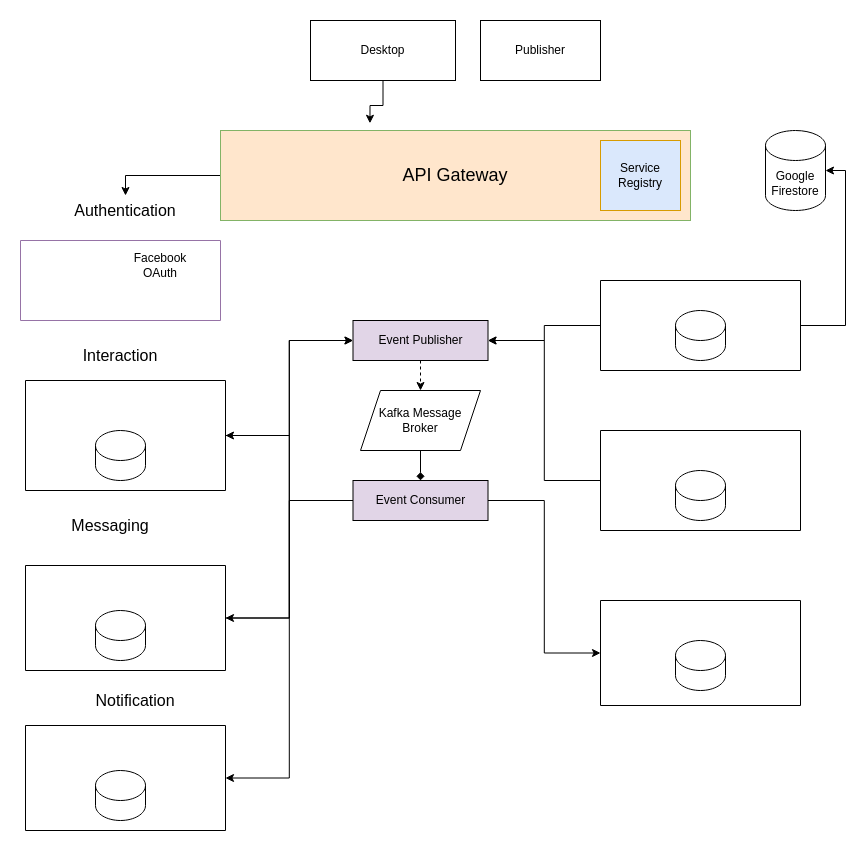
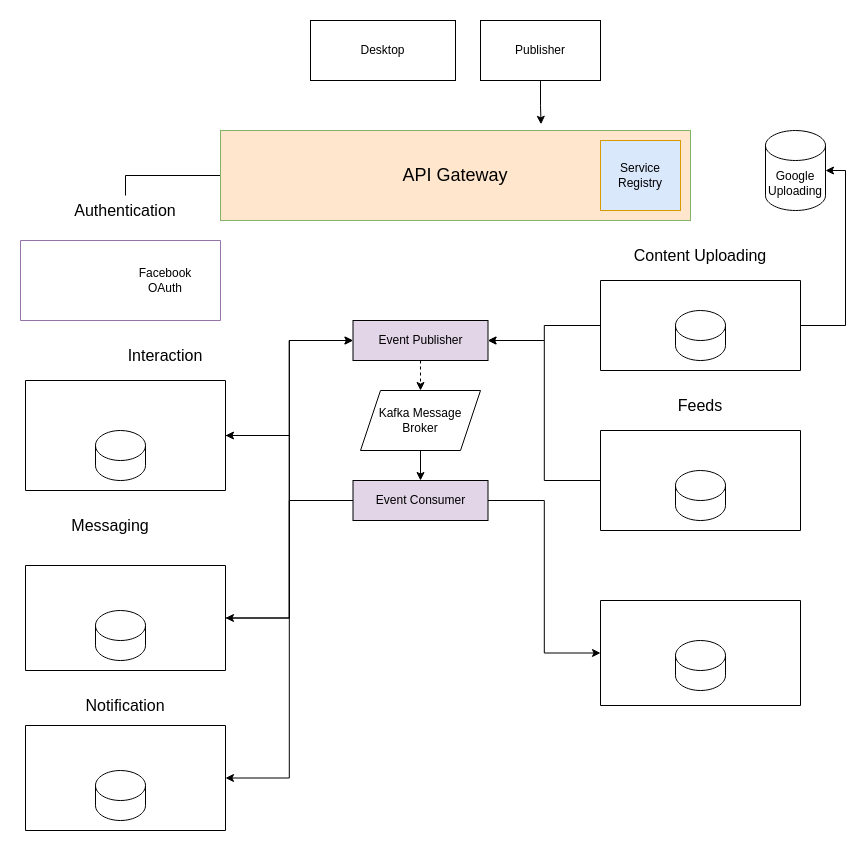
none -> (541, 99)
(383, 105) -> none
(796, 184) -> (796, 184)
(126, 187) -> (126, 190)
none -> (701, 256)
(161, 266) -> (166, 281)
(121, 356) -> (166, 356)
none -> (701, 406)
(421, 472) -> (421, 472)
(136, 701) -> (126, 706)
